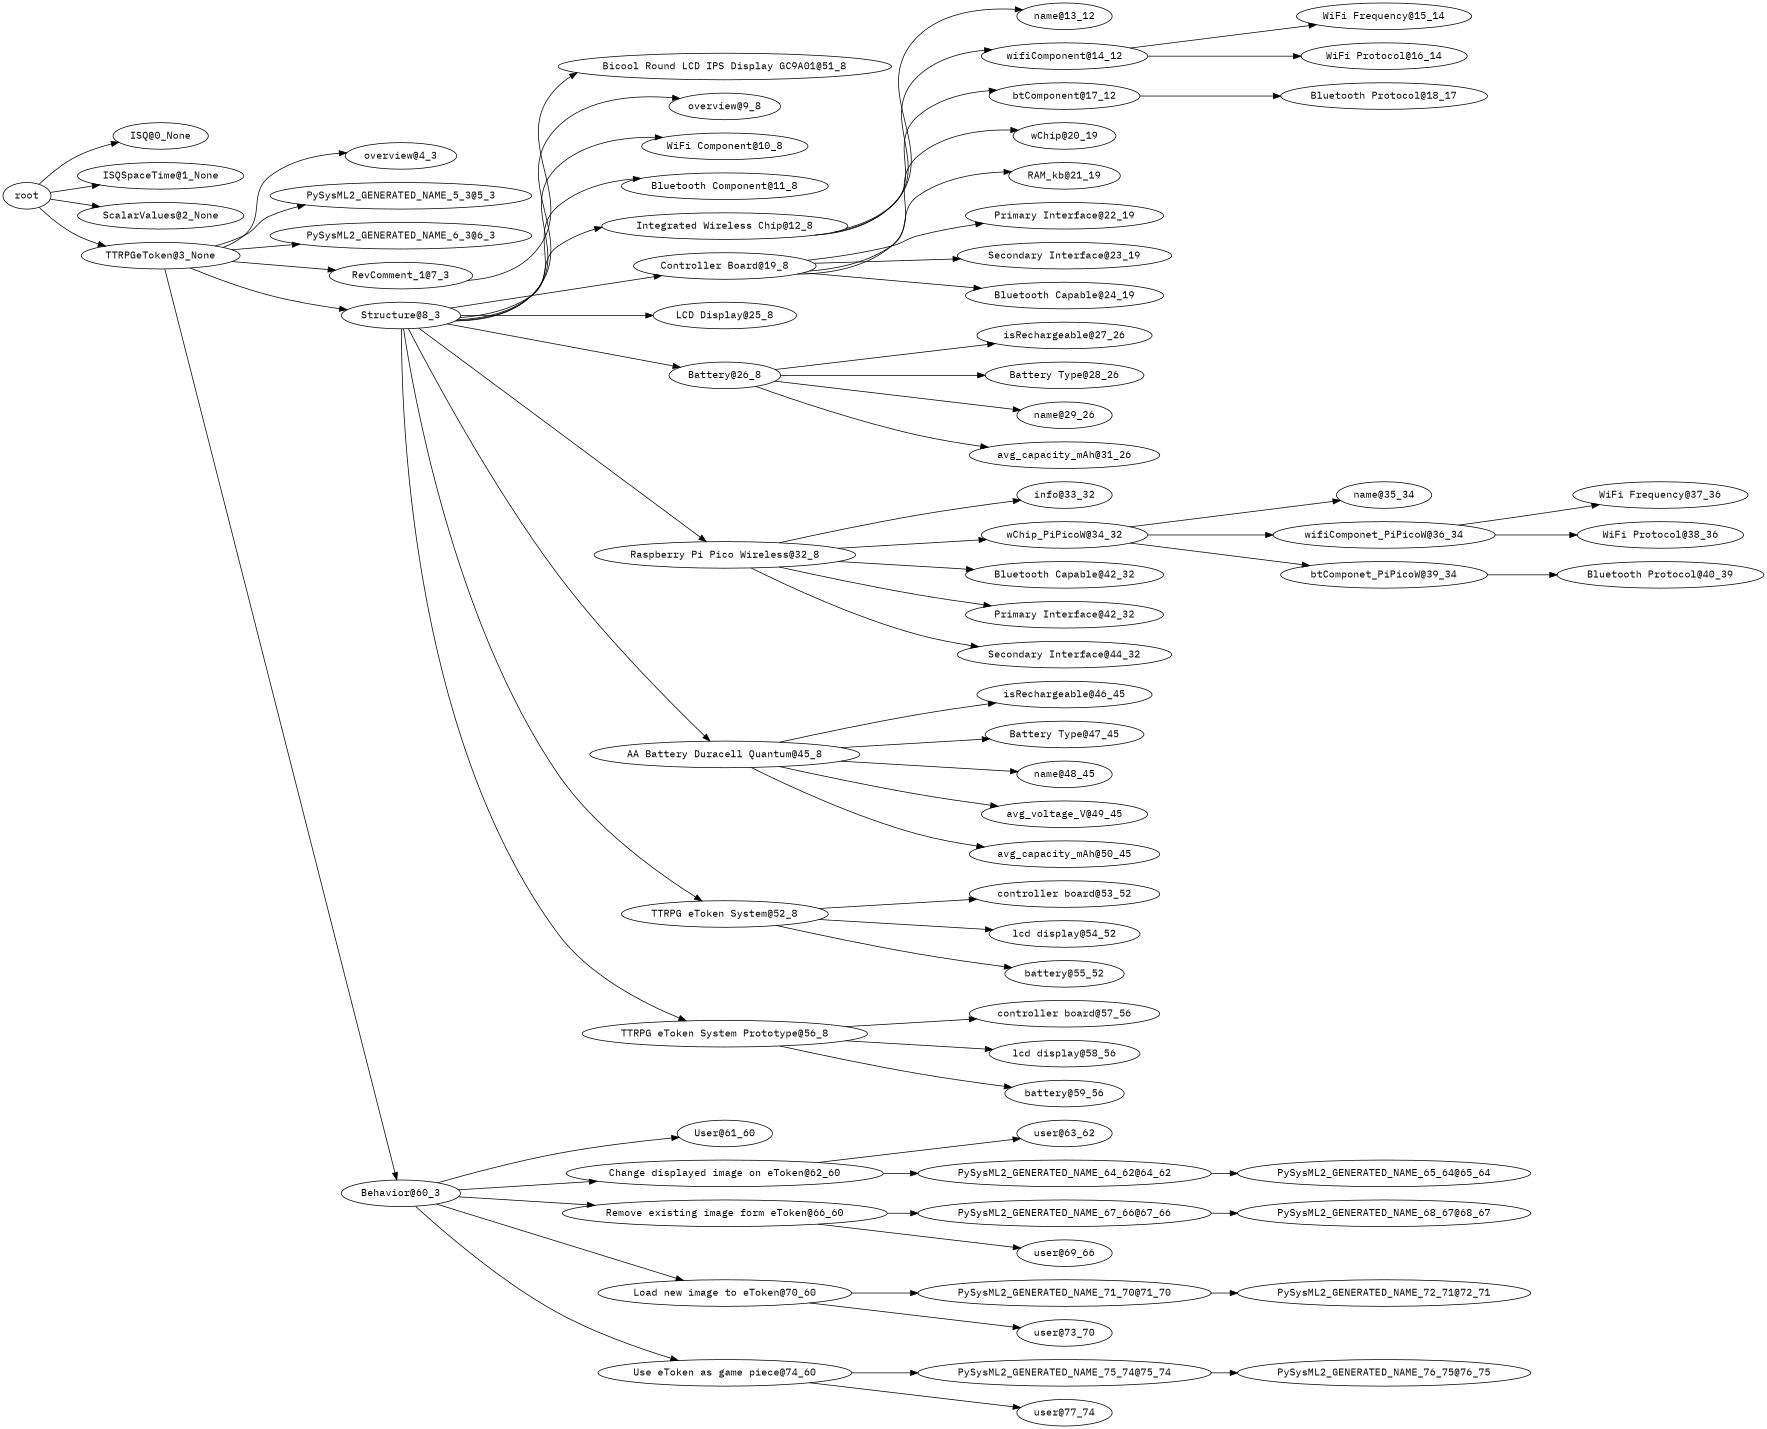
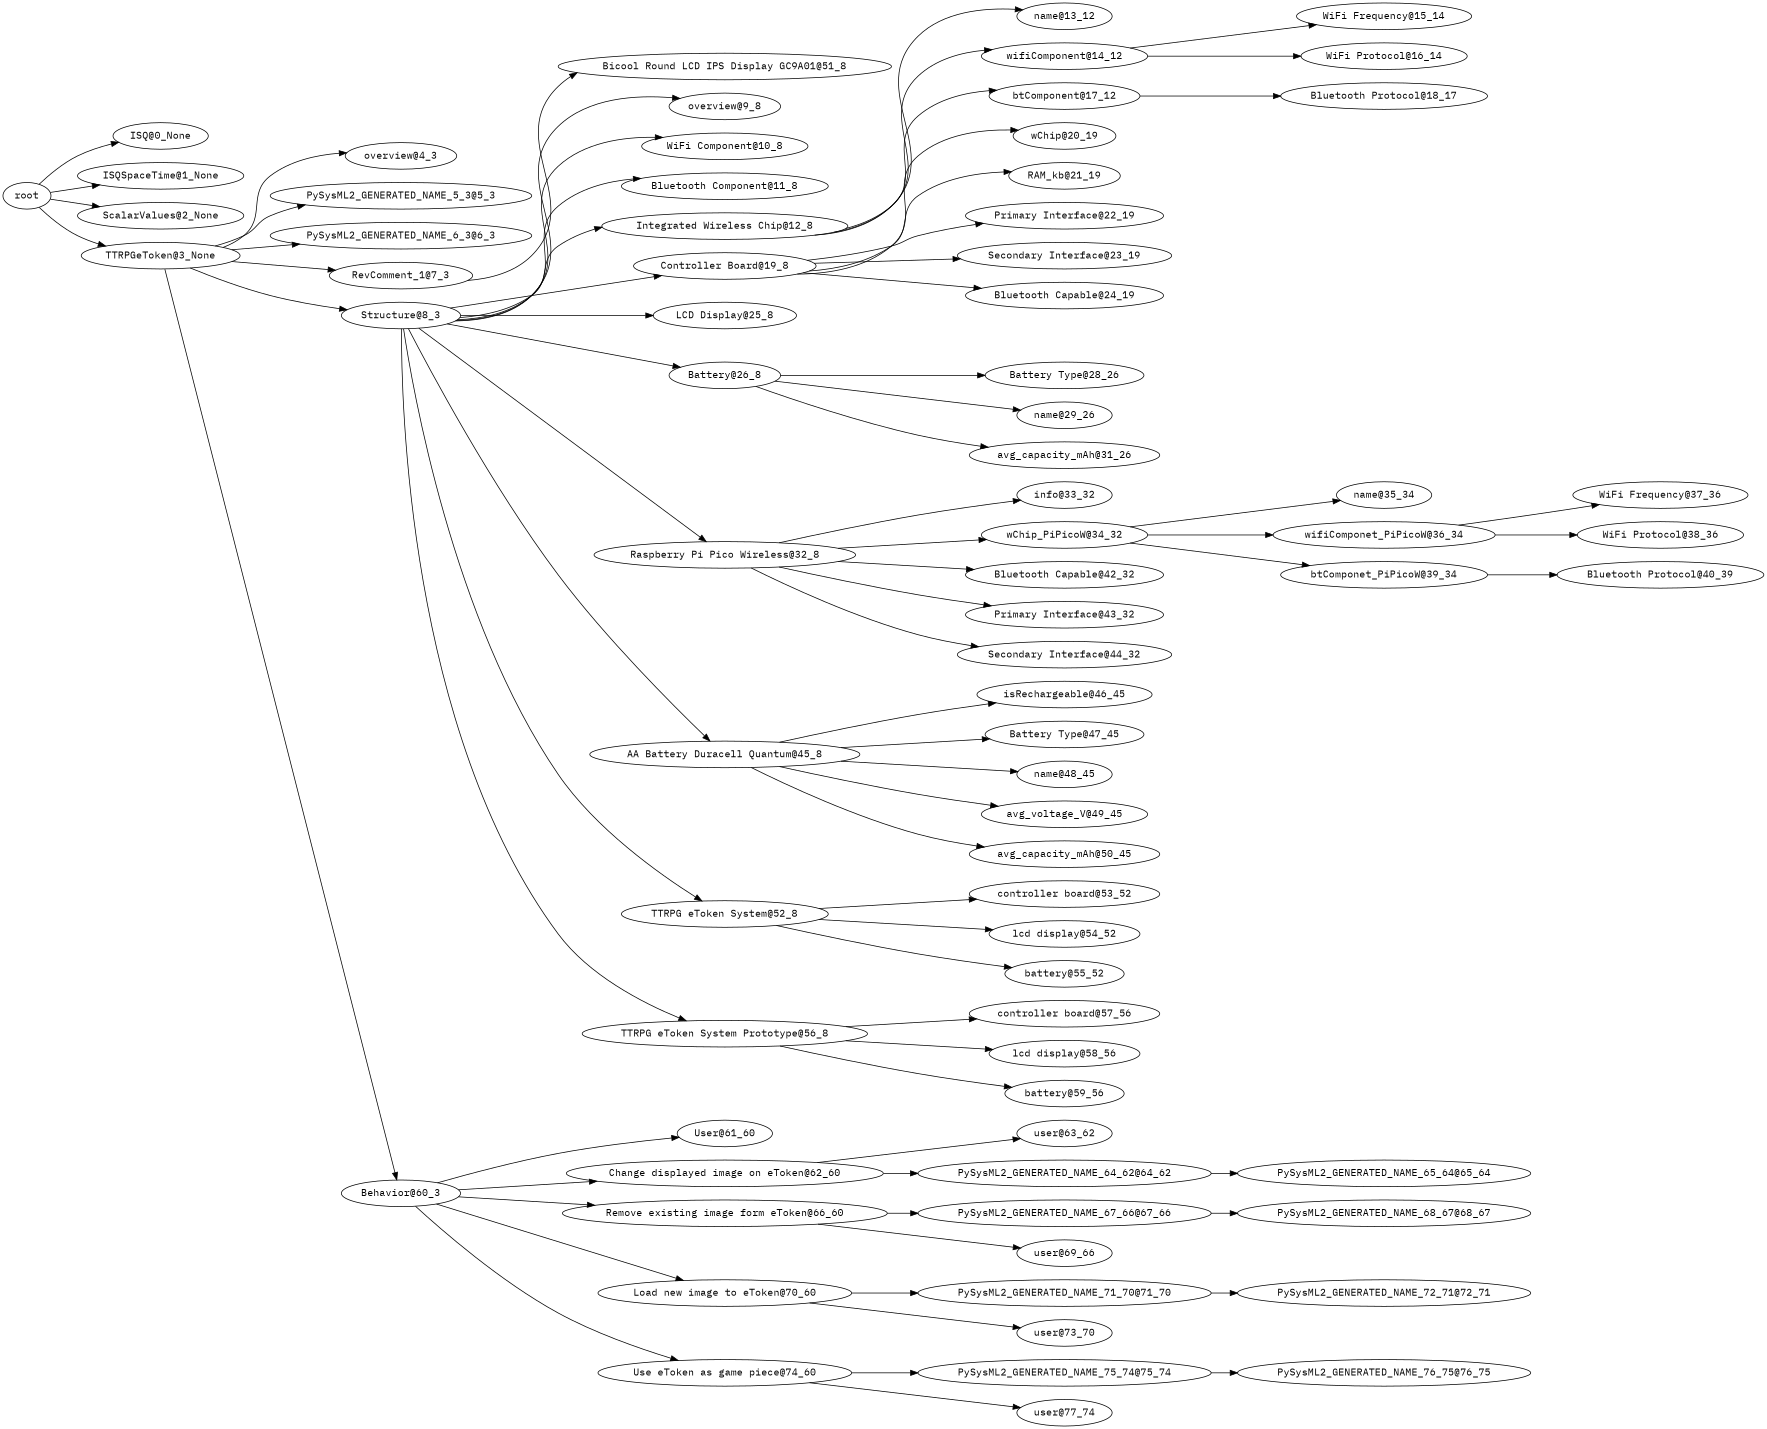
(1065, 335) -> none
(1065, 615) -> (1065, 615)
